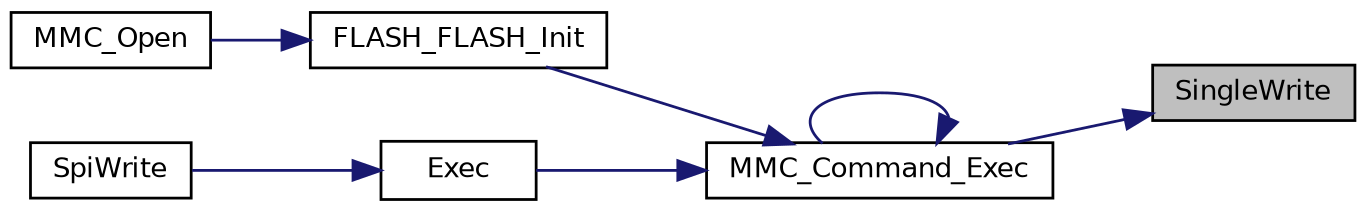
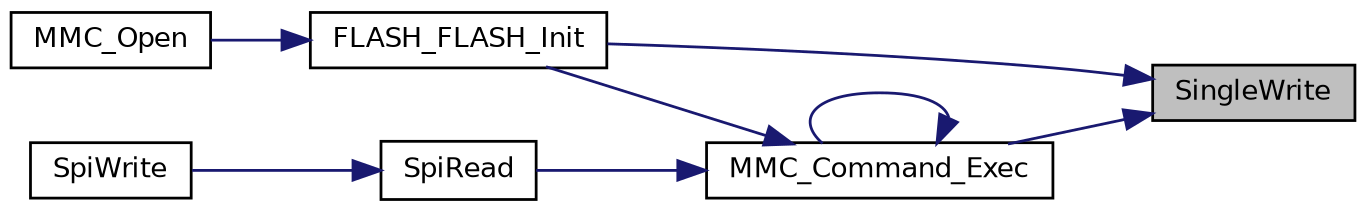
none -> (866, 55)
(459, 170) -> (459, 170)
